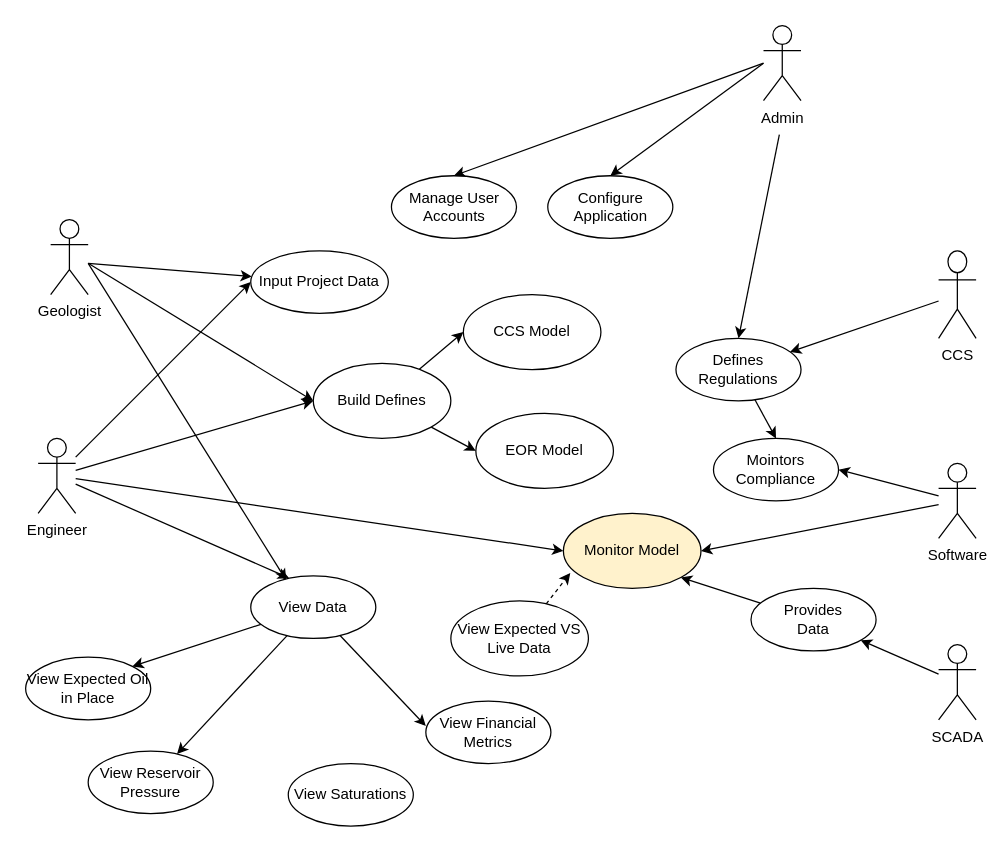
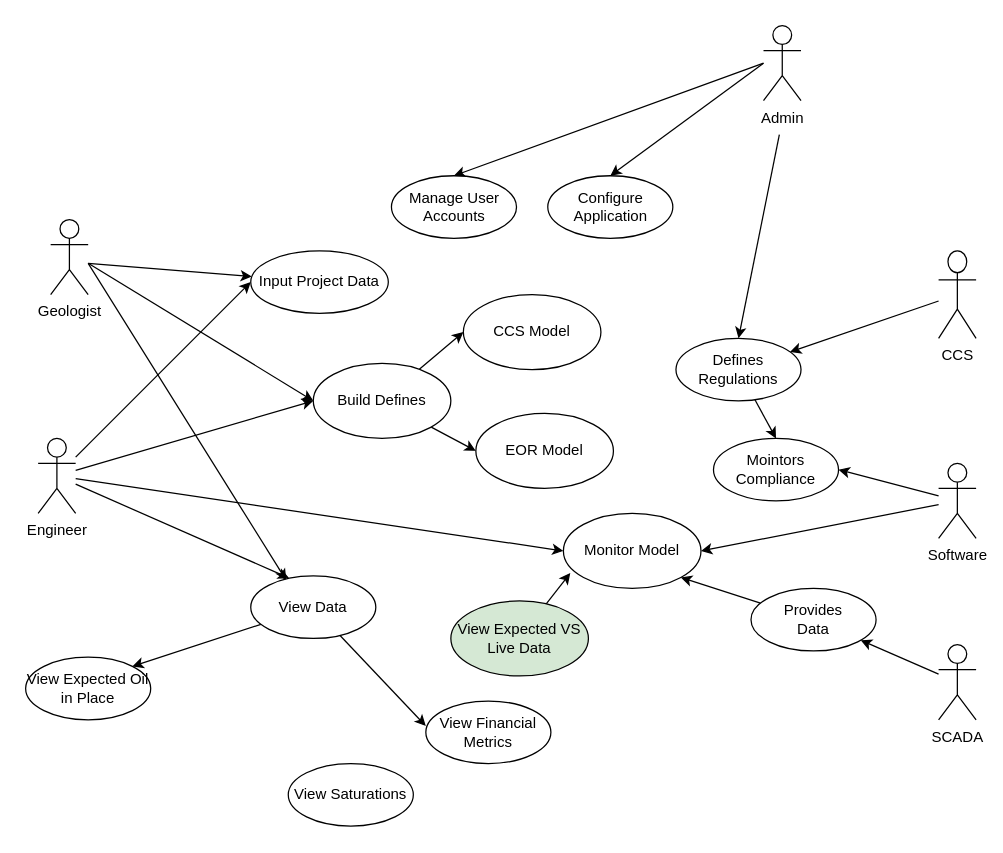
(632, 551) -> (632, 551)
(556, 591) -> (556, 591)
(519, 638) -> (519, 638)
(235, 691) -> none
(151, 782) -> none
